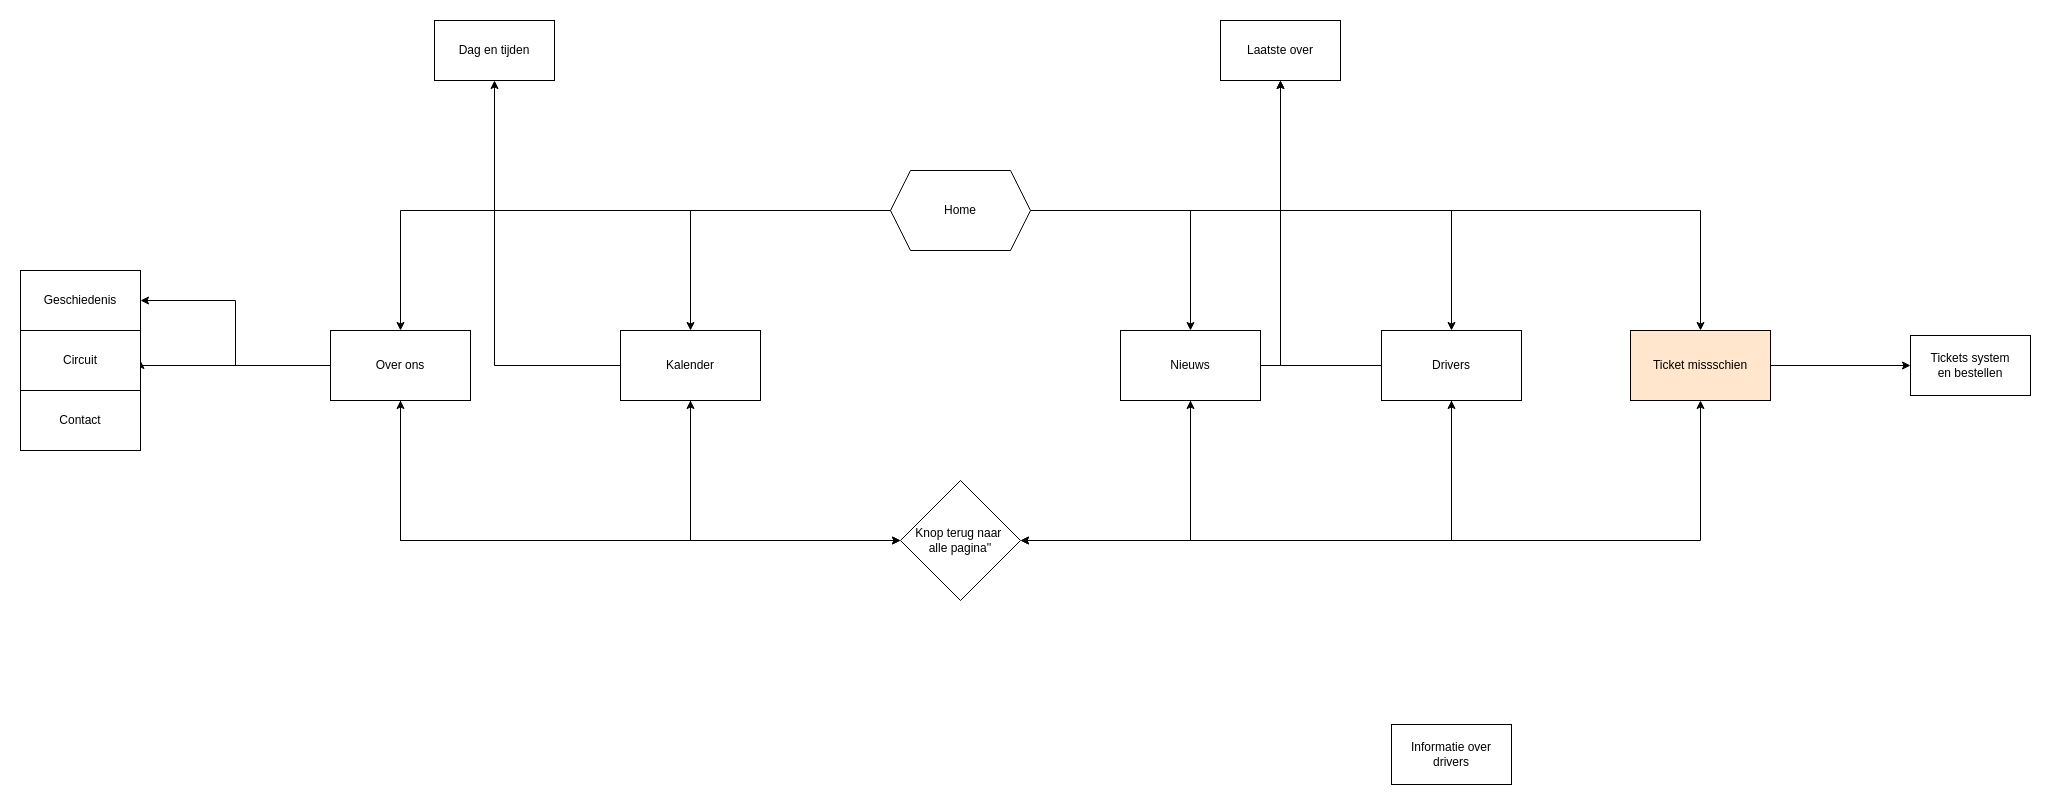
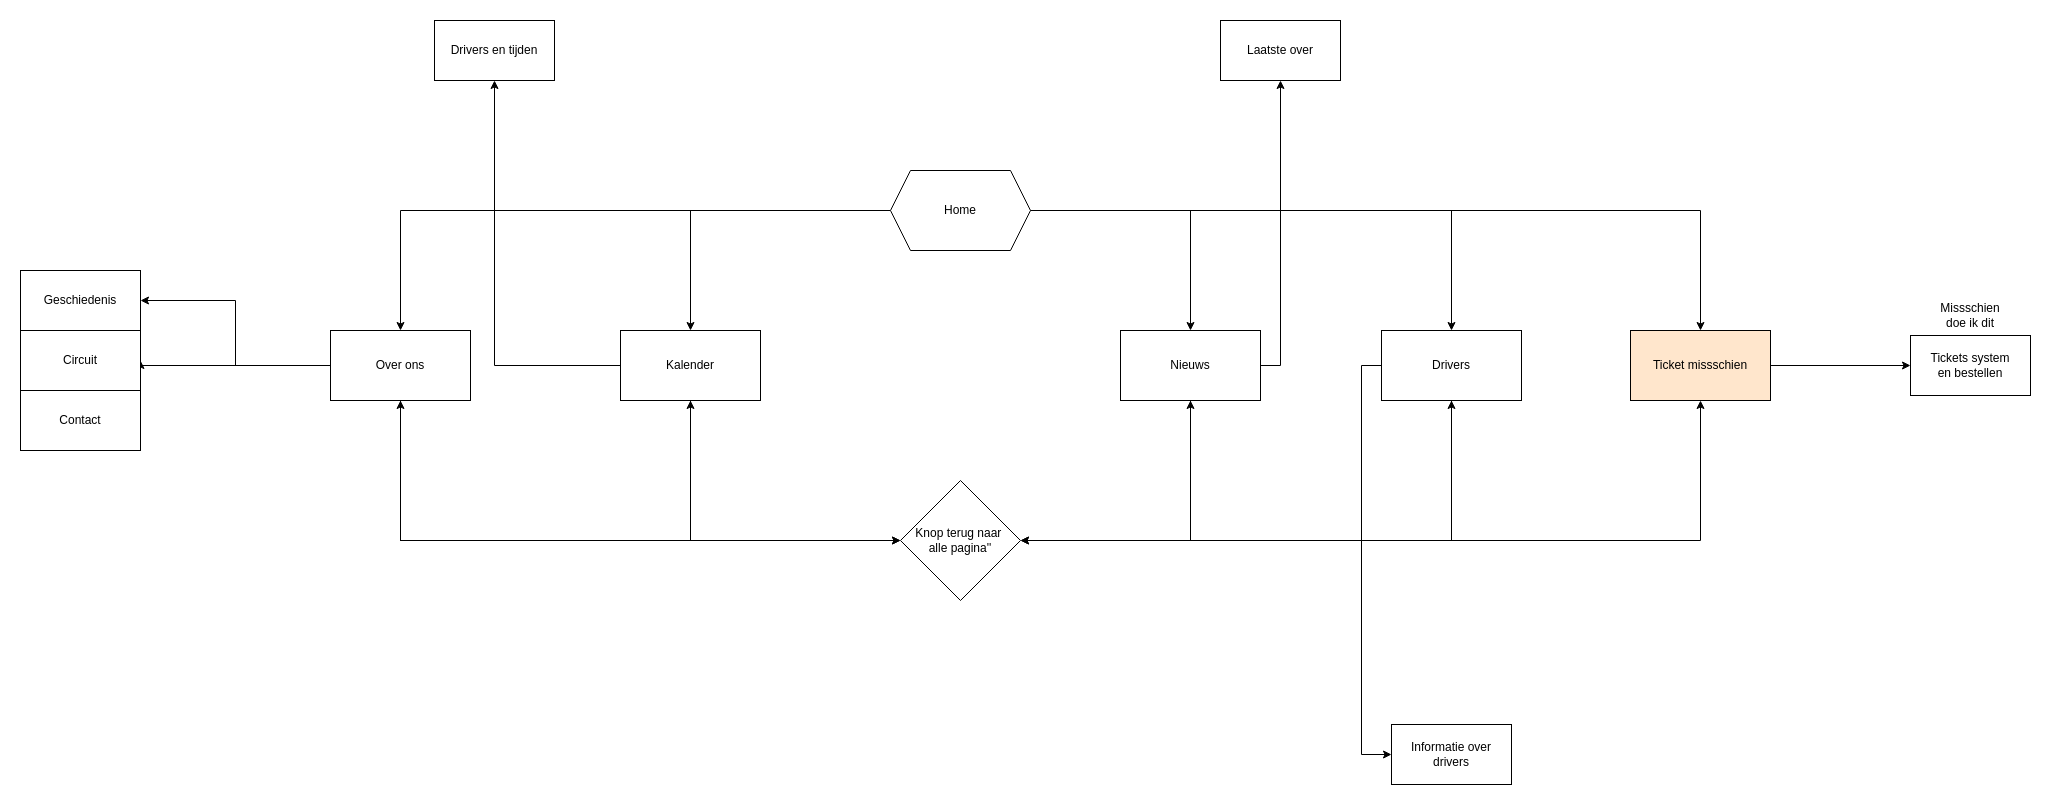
(495, 51) -> (495, 51)
none -> (1971, 316)
(1323, 366) -> (1362, 571)
